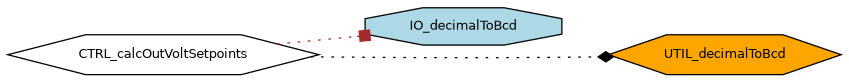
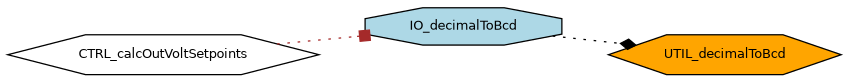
(454, 58) -> (586, 40)
